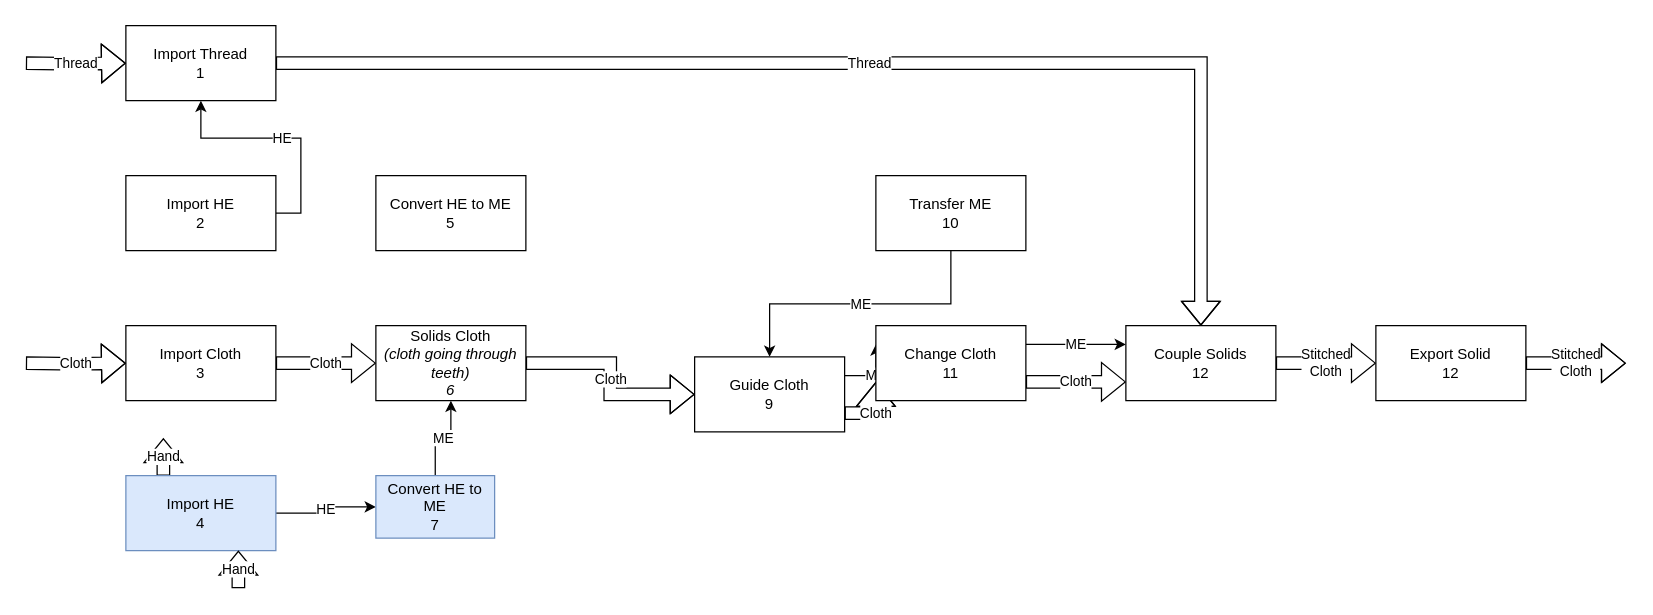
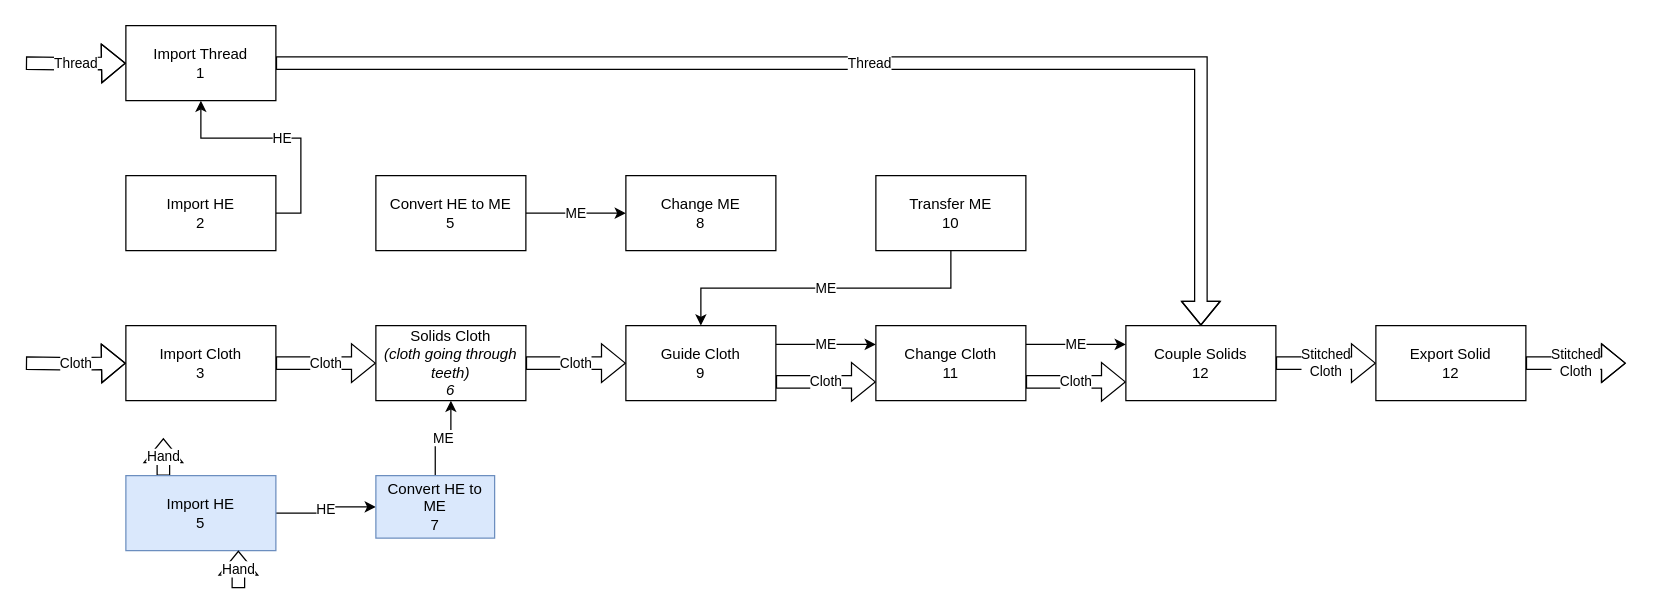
none -> (572, 213)
none -> (701, 213)
(769, 394) -> (701, 363)
(201, 513) -> (201, 513)
